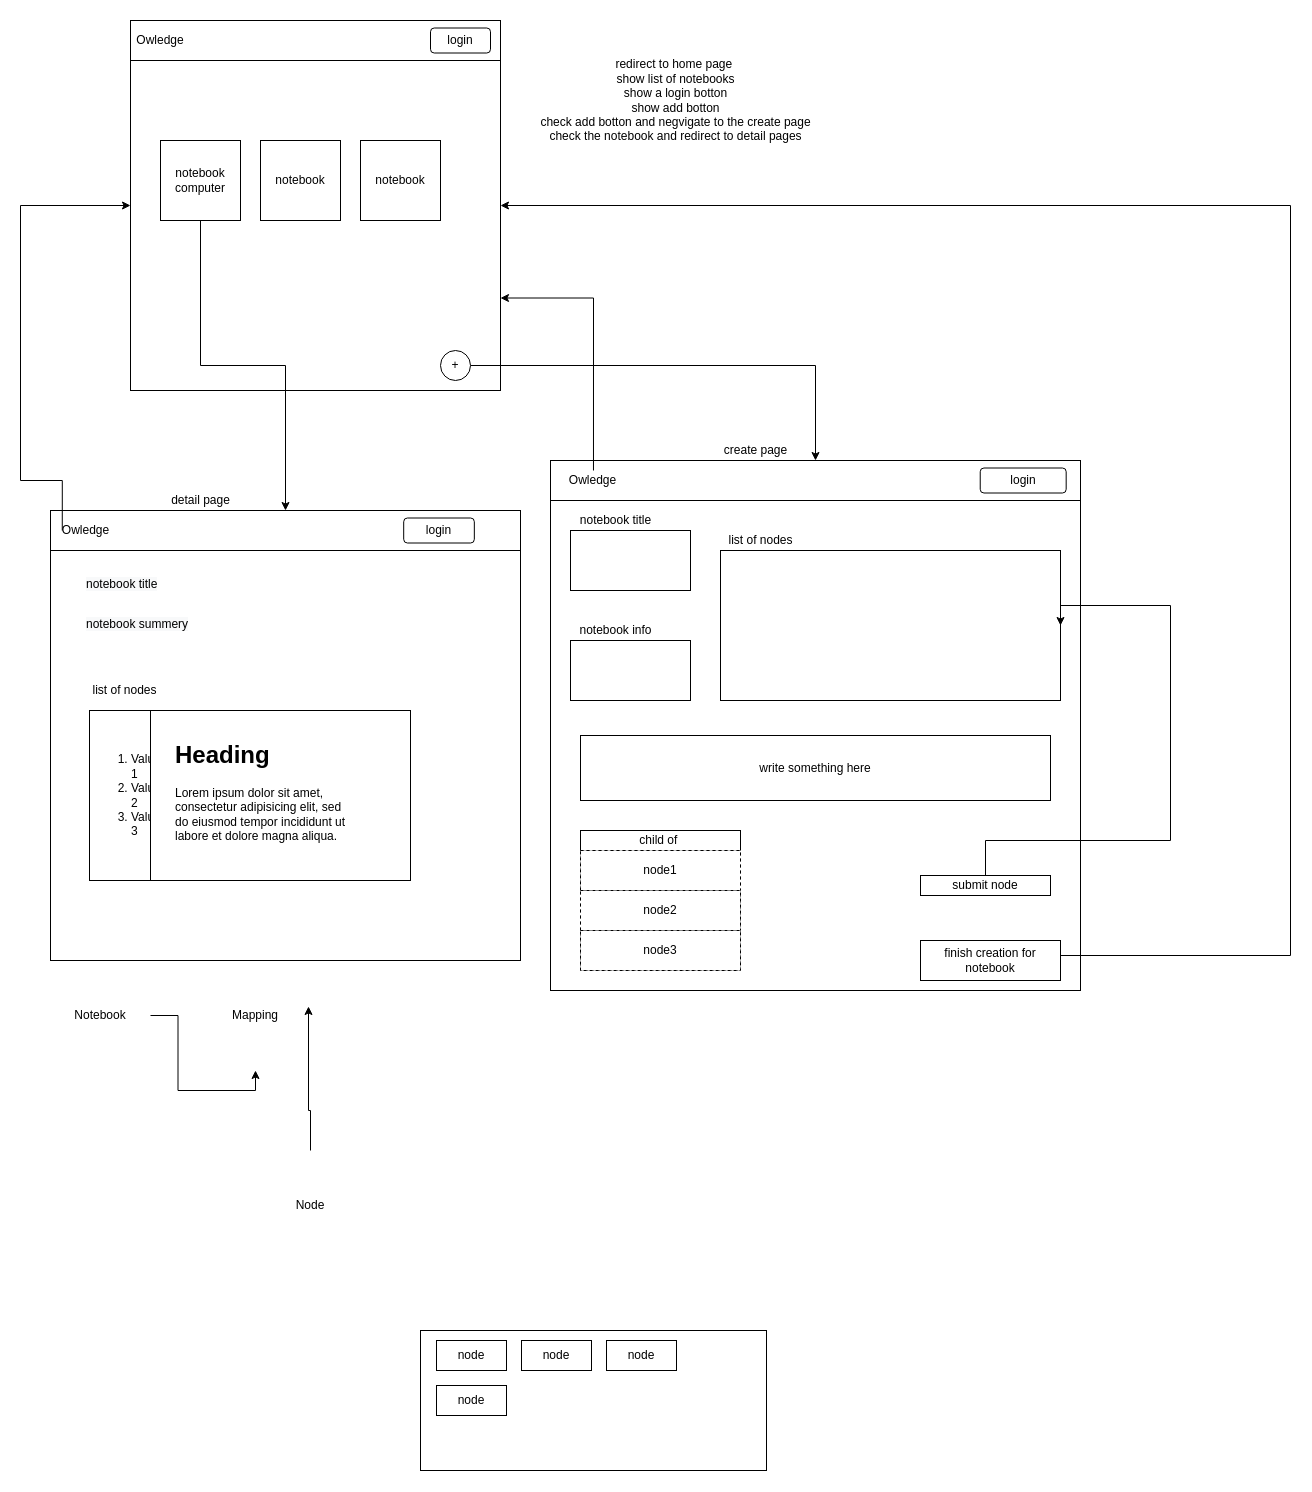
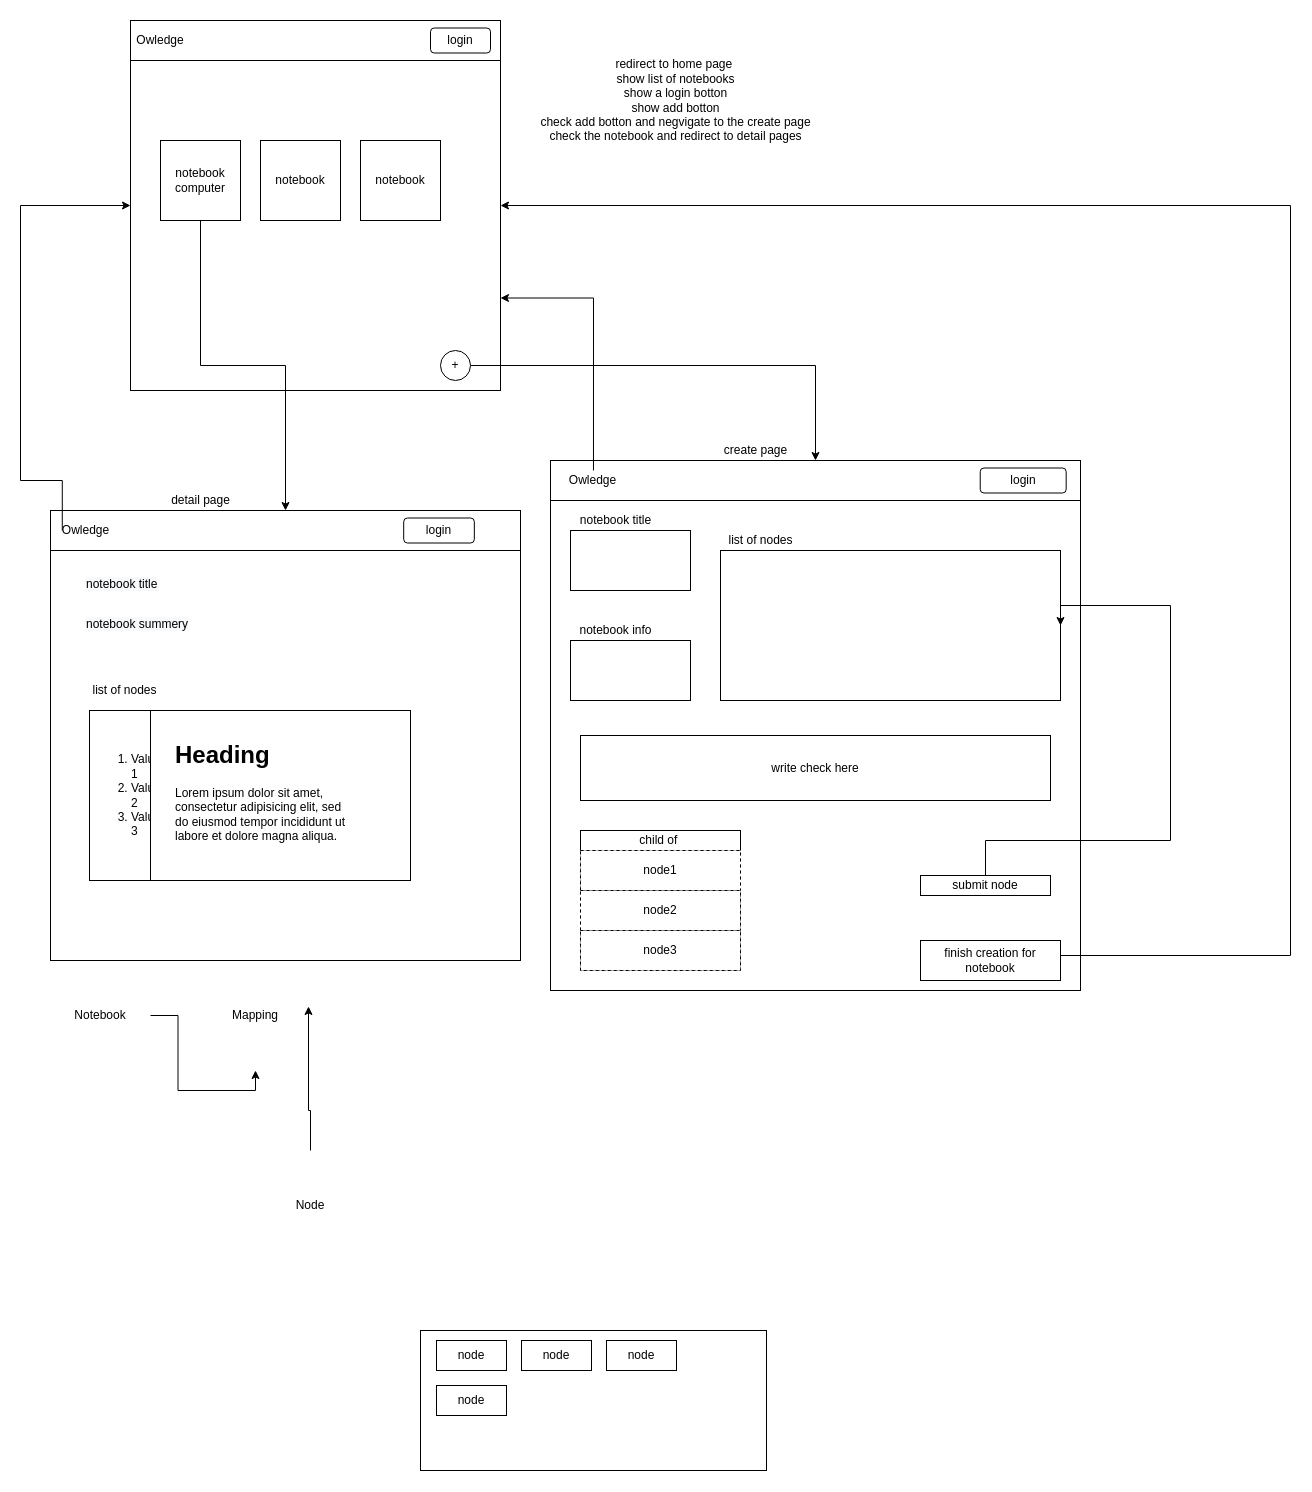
(816, 769) -> (816, 769)
